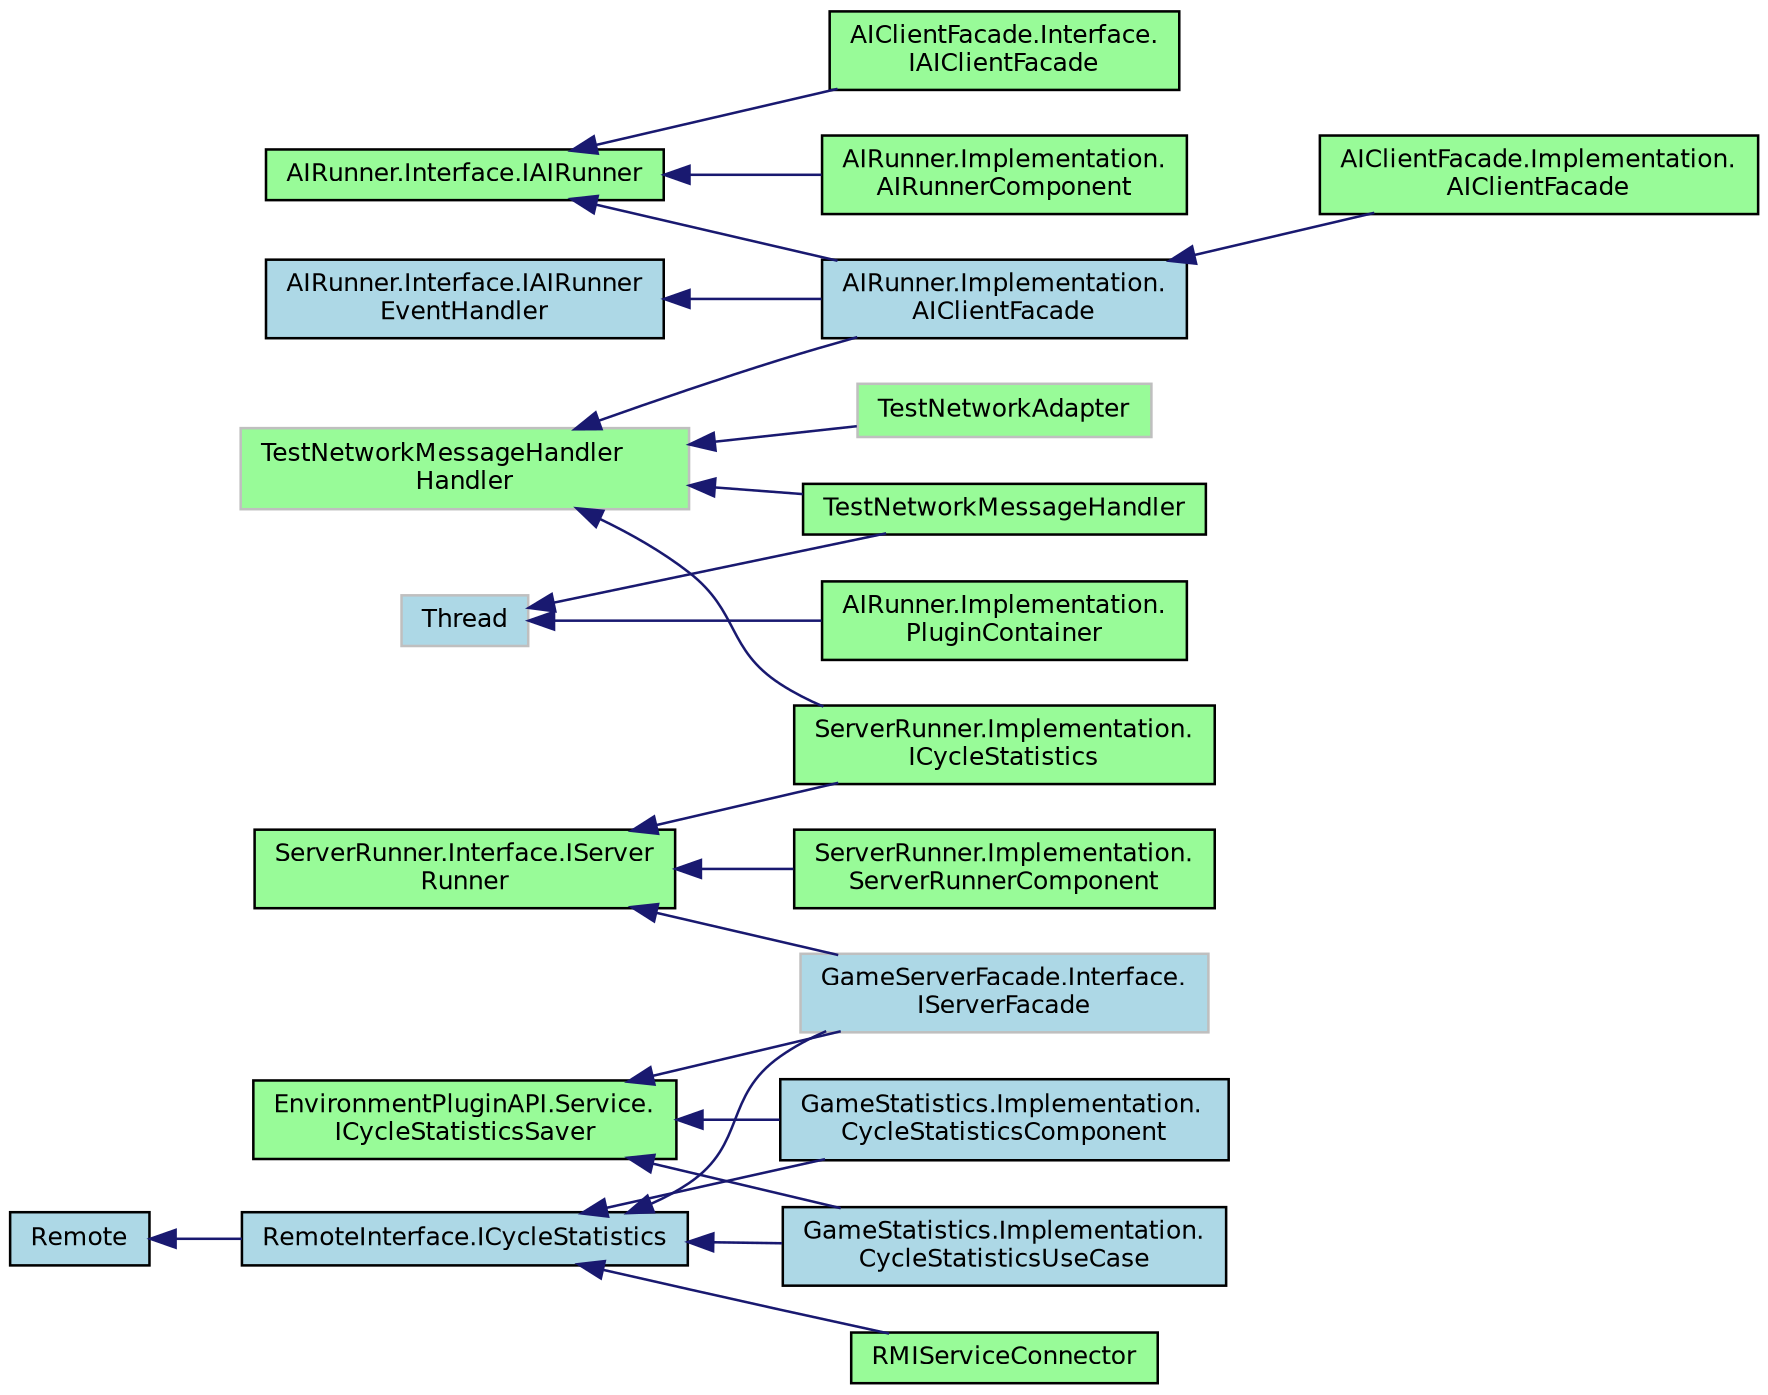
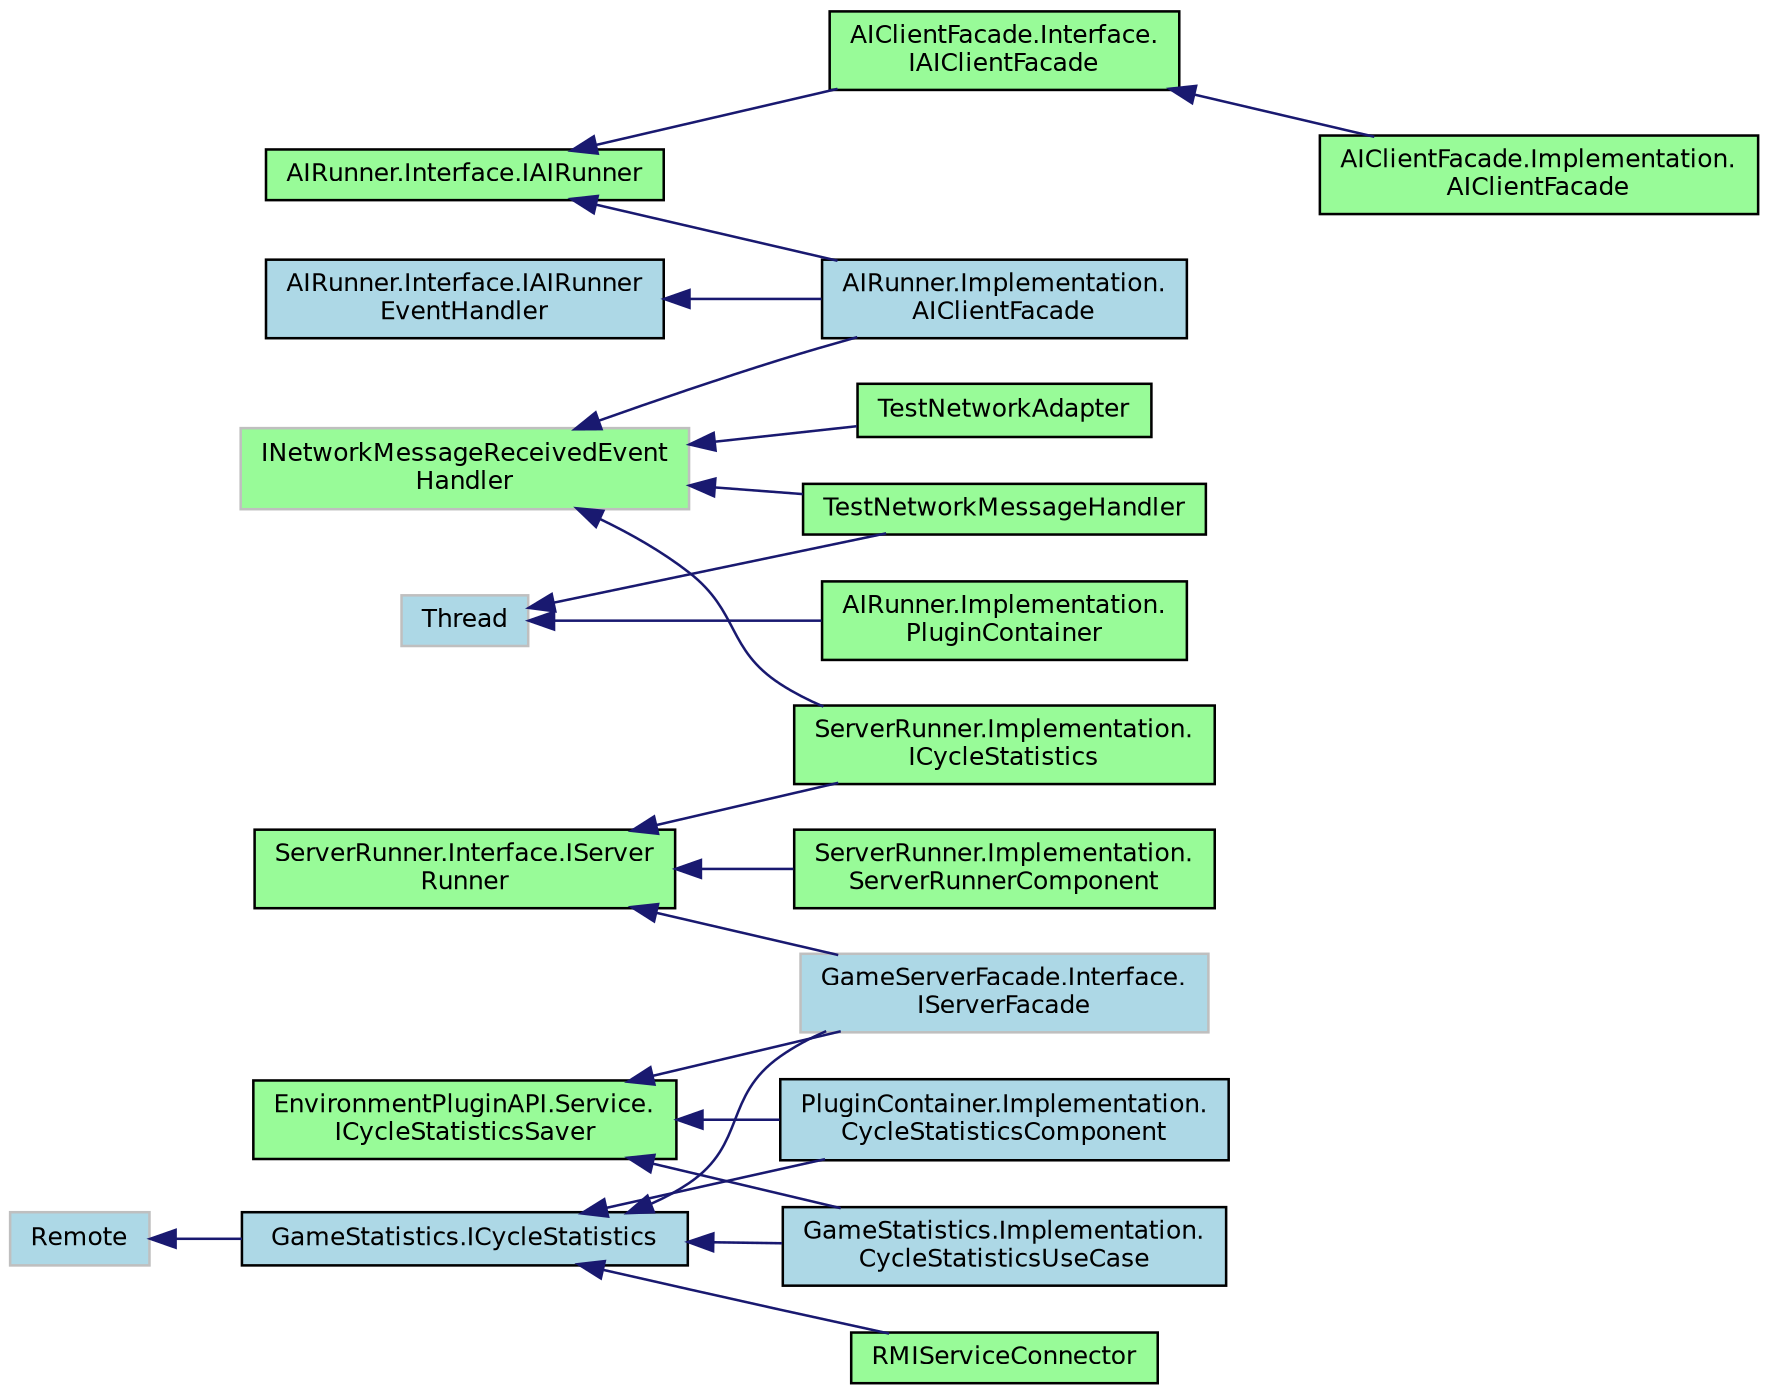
(1004, 175) -> none
(1284, 234) -> (1284, 116)
(1004, 410) -> (1004, 410)
(465, 469) -> (465, 469)
(1004, 1120) -> (1004, 1120)
(80, 1239) -> (80, 1239)
(465, 1239) -> (465, 1239)
